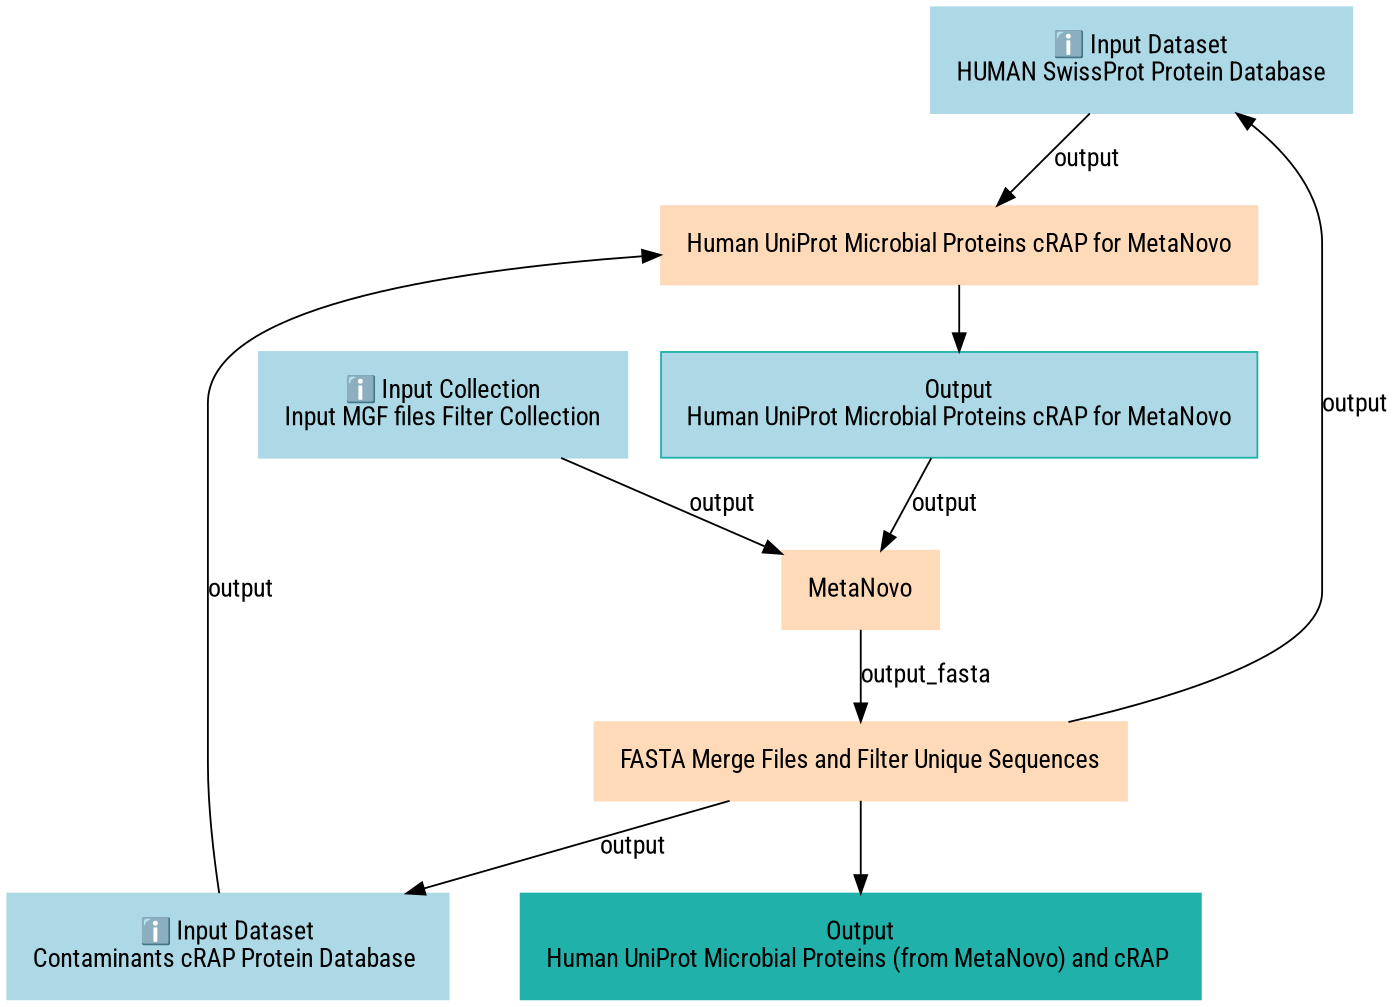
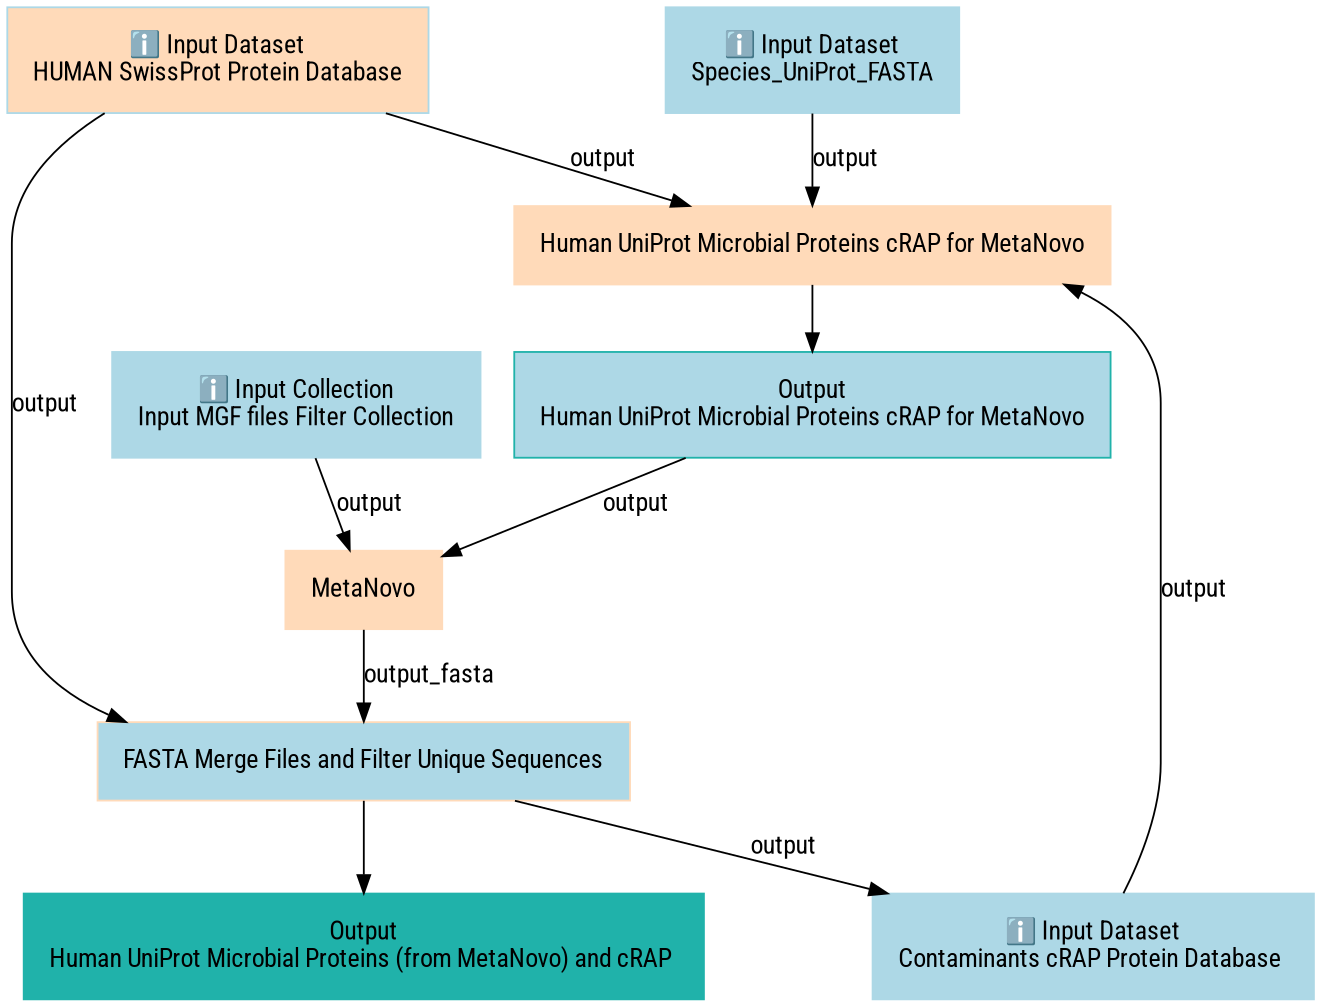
none -> (812, 60)
(1142, 60) -> (218, 60)
(1322, 495) -> (12, 417)
(861, 761) -> (364, 761)
